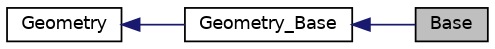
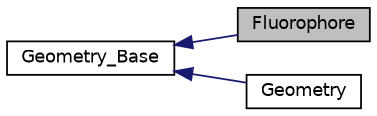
(162, 25) -> (219, 78)
(452, 25) -> (304, 25)
